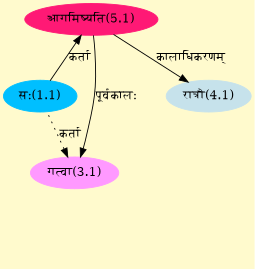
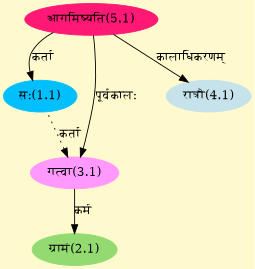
(63, 62) -> (34, 48)
none -> (75, 250)
